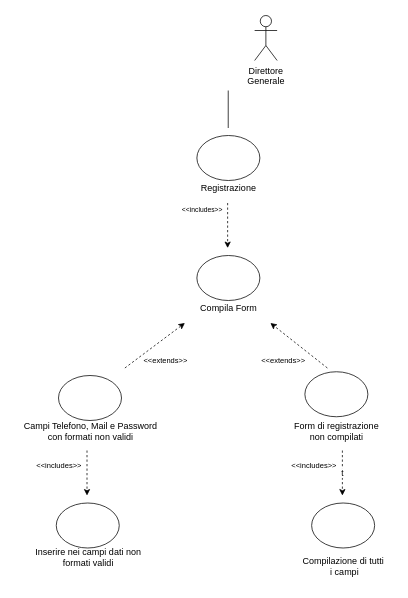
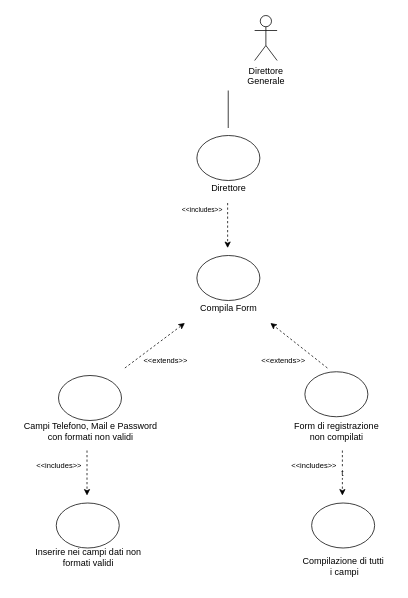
(229, 188) -> (229, 188)
